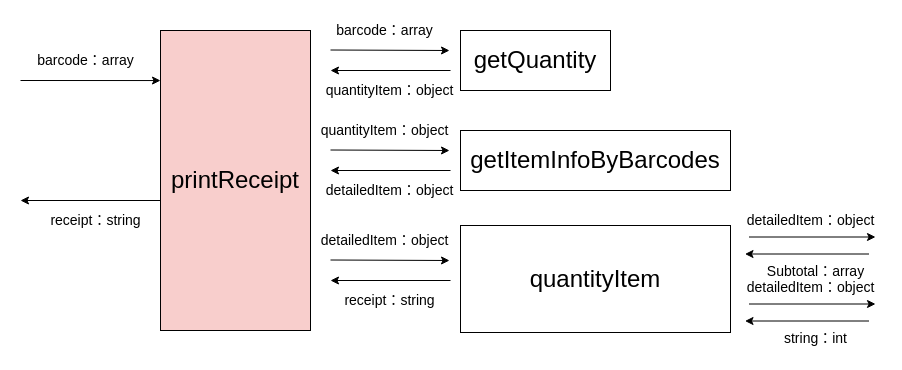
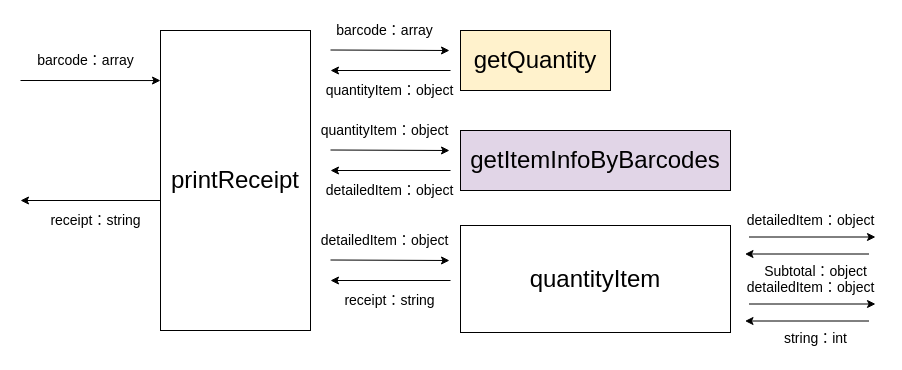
(536, 61) -> (536, 61)
(596, 161) -> (596, 161)
(236, 181) -> (236, 181)
(816, 272) -> (816, 272)
